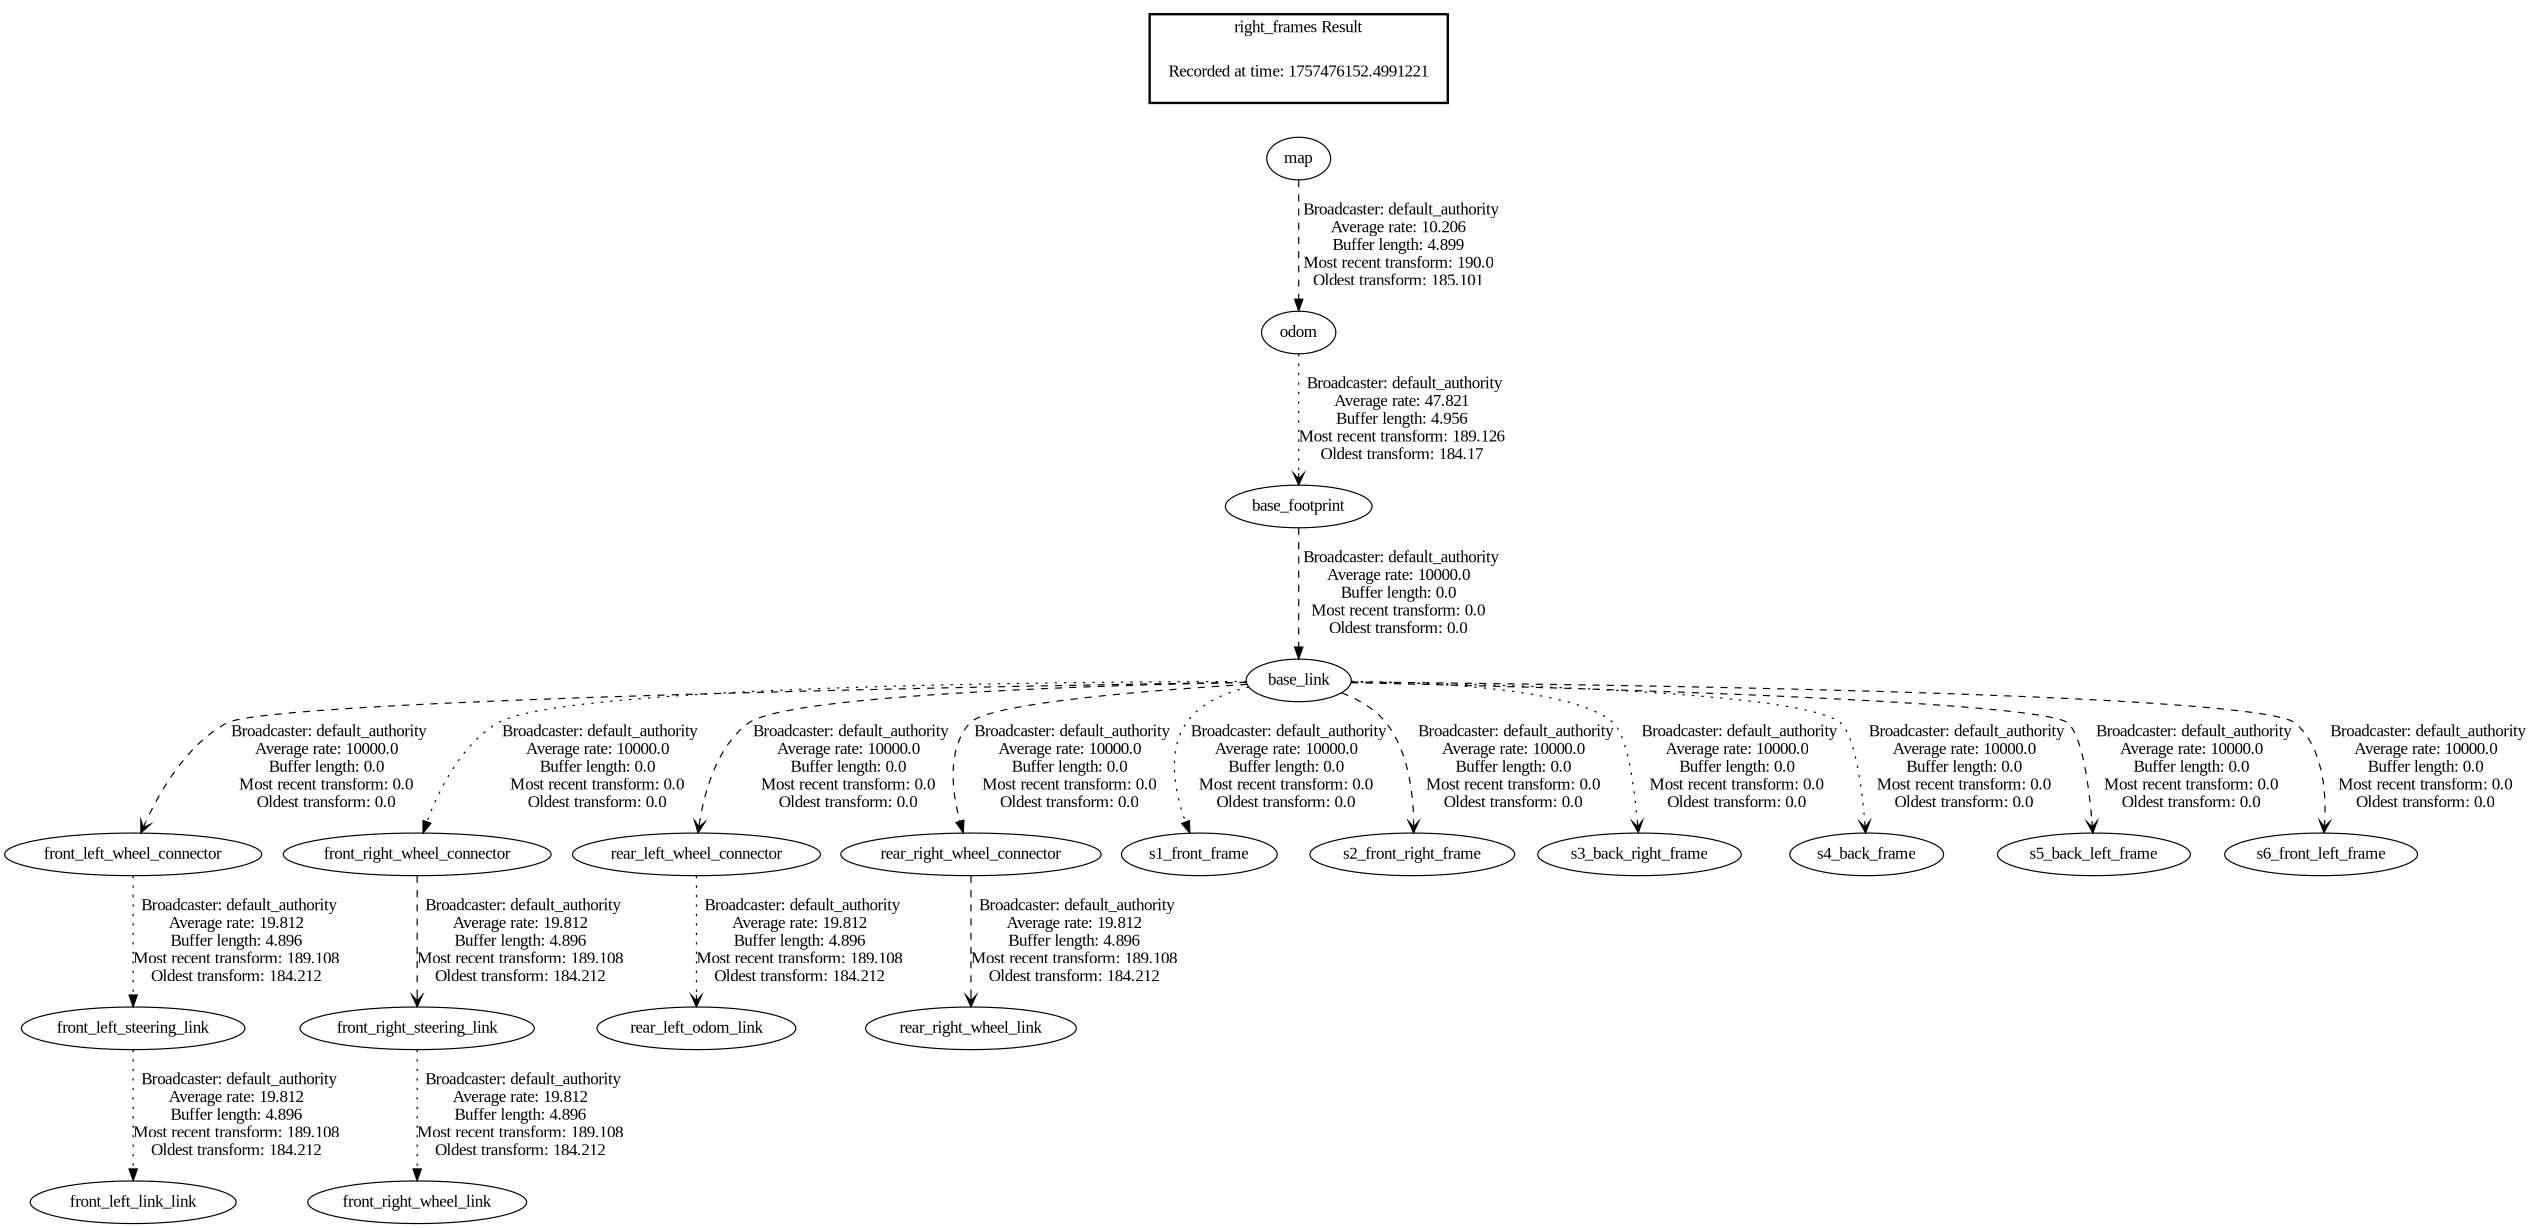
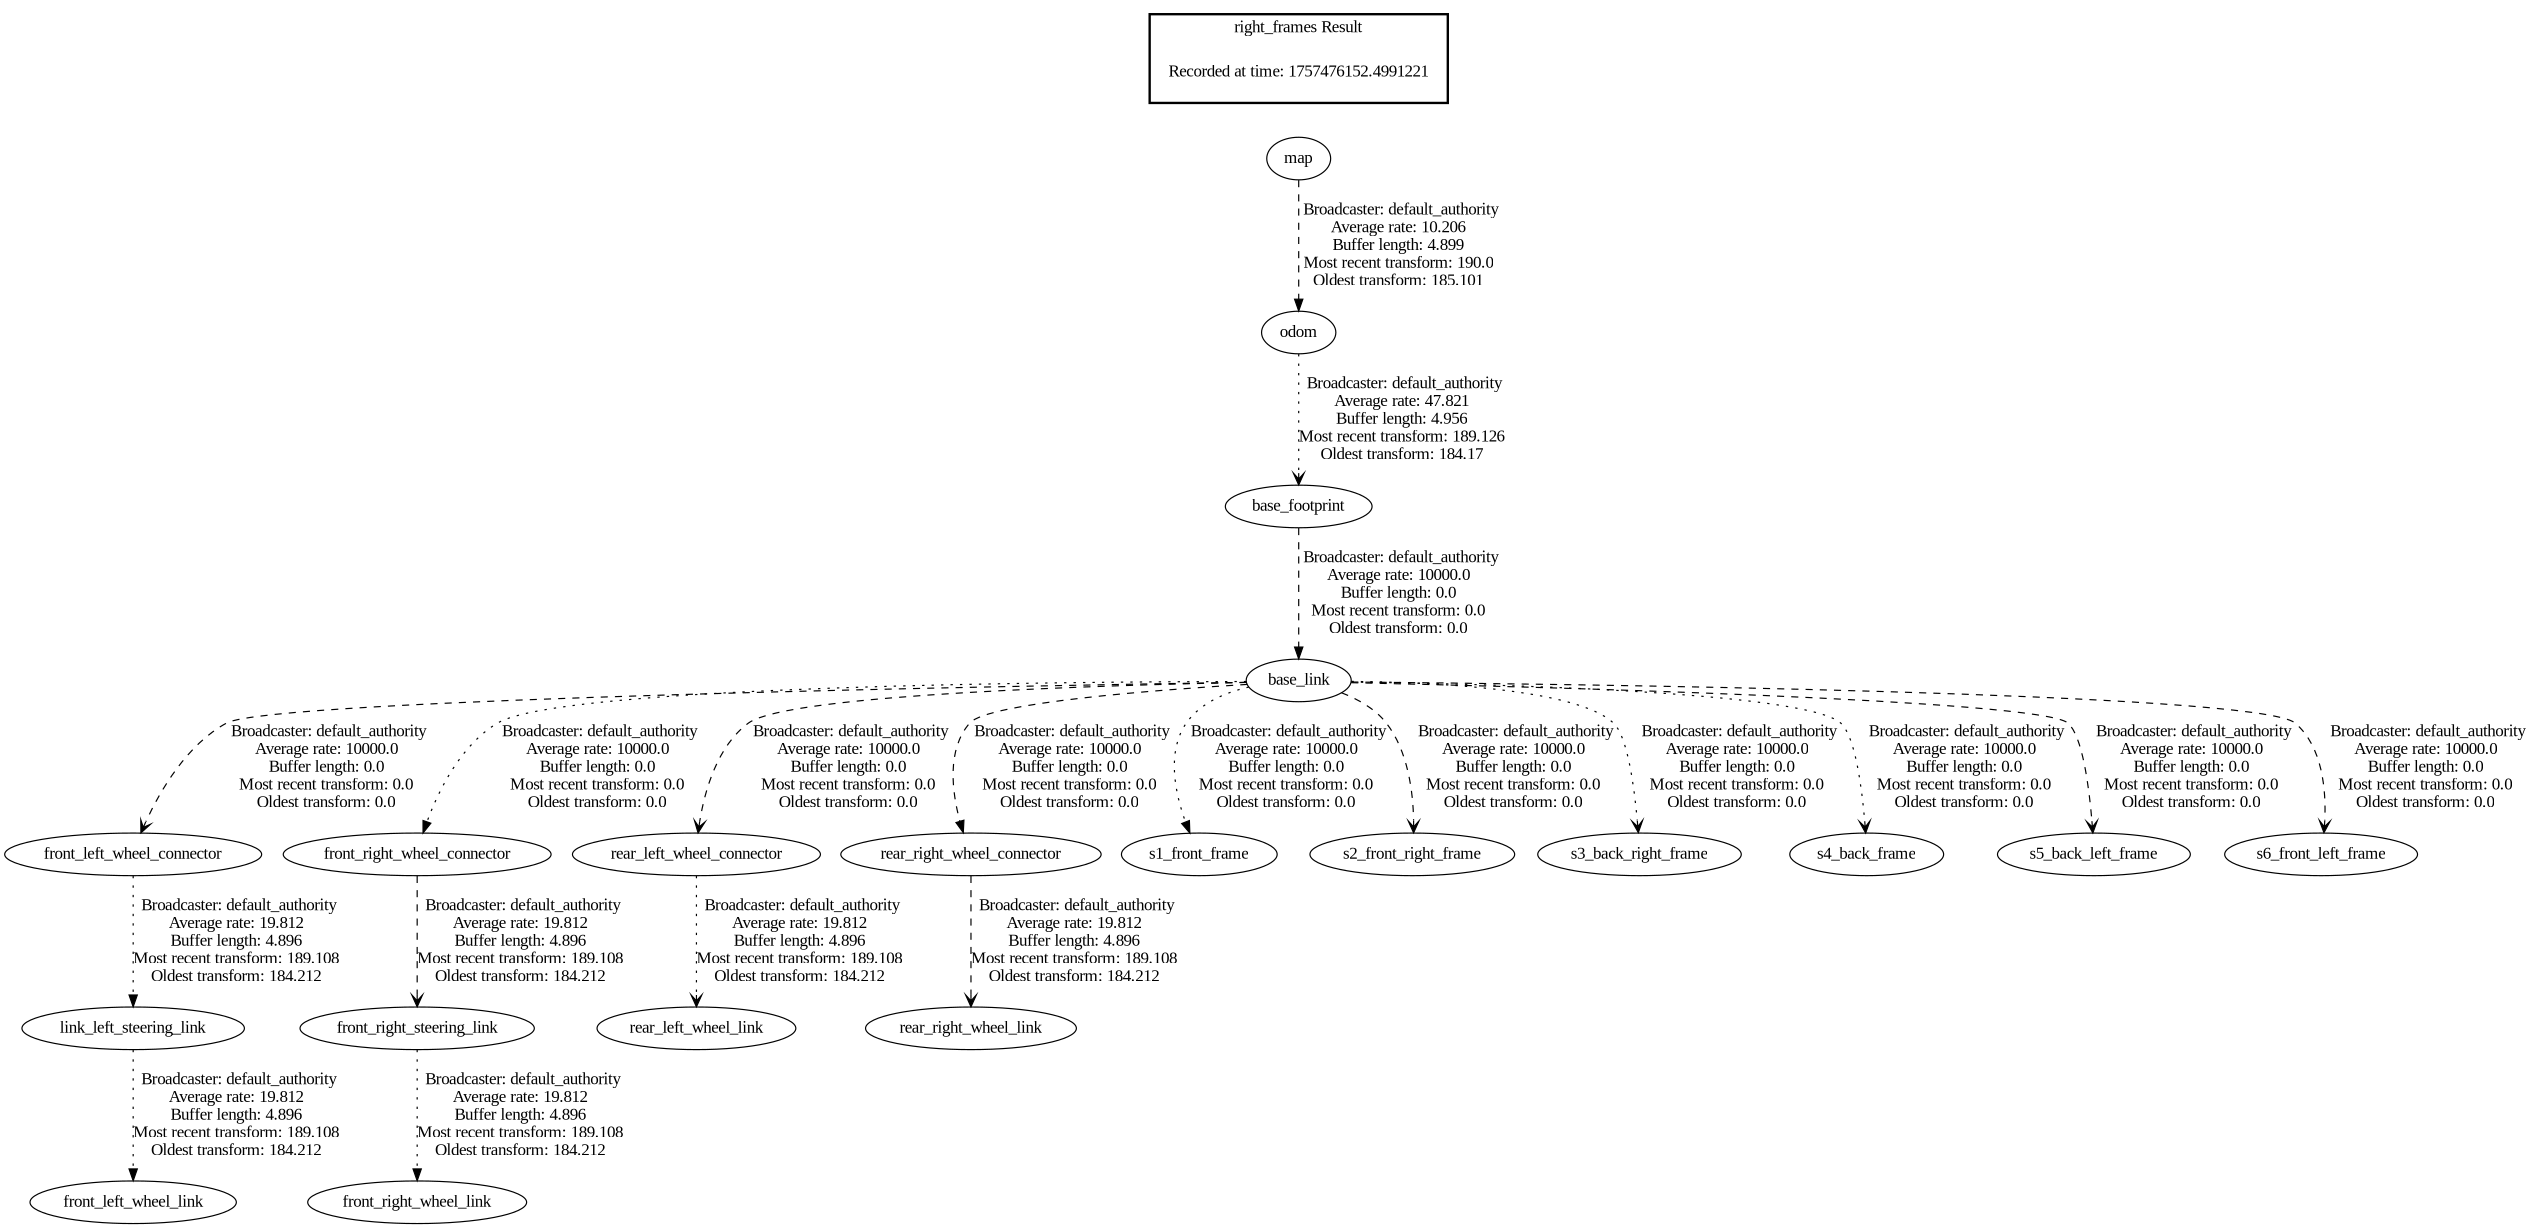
(133, 1028) -> (133, 1028)
(696, 1028) -> (696, 1028)
(133, 1202) -> (133, 1202)
